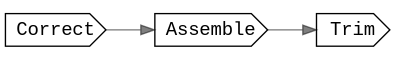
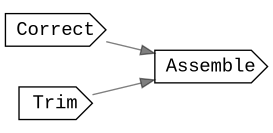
(285, 30) -> (117, 89)
